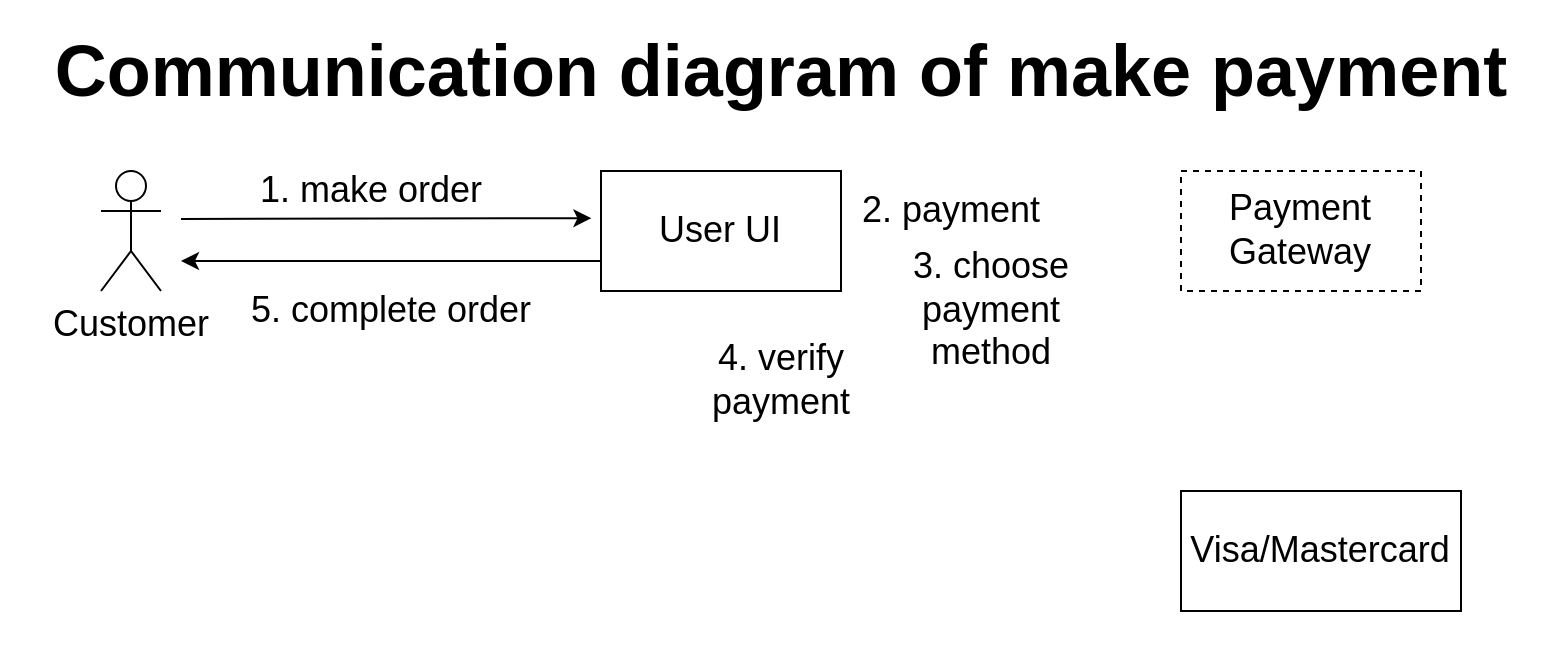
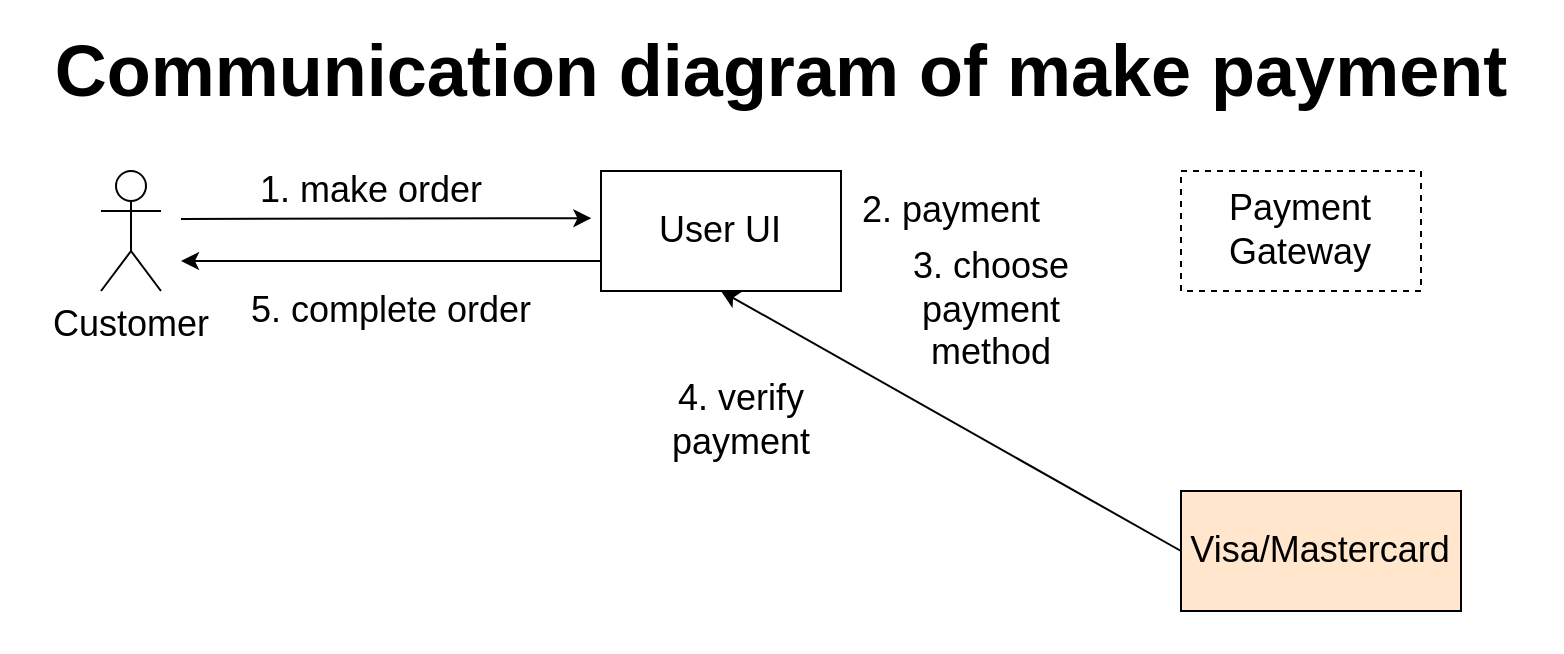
(781, 381) -> (741, 421)
none -> (957, 424)
(1321, 551) -> (1321, 551)
